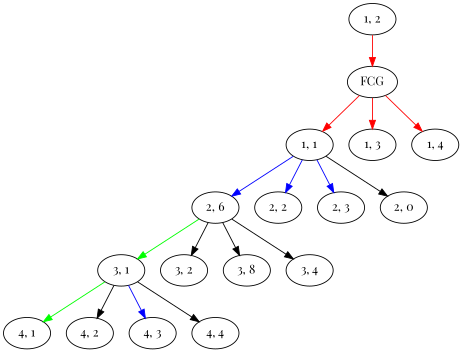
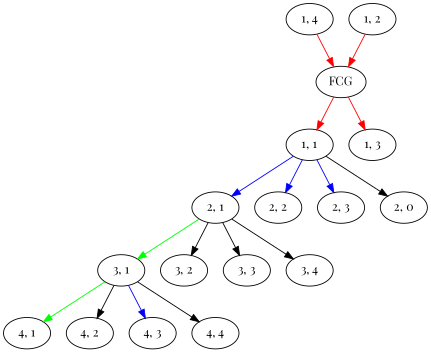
(401, 110) -> (323, 47)
(215, 208) -> (215, 208)
(247, 270) -> (247, 270)
